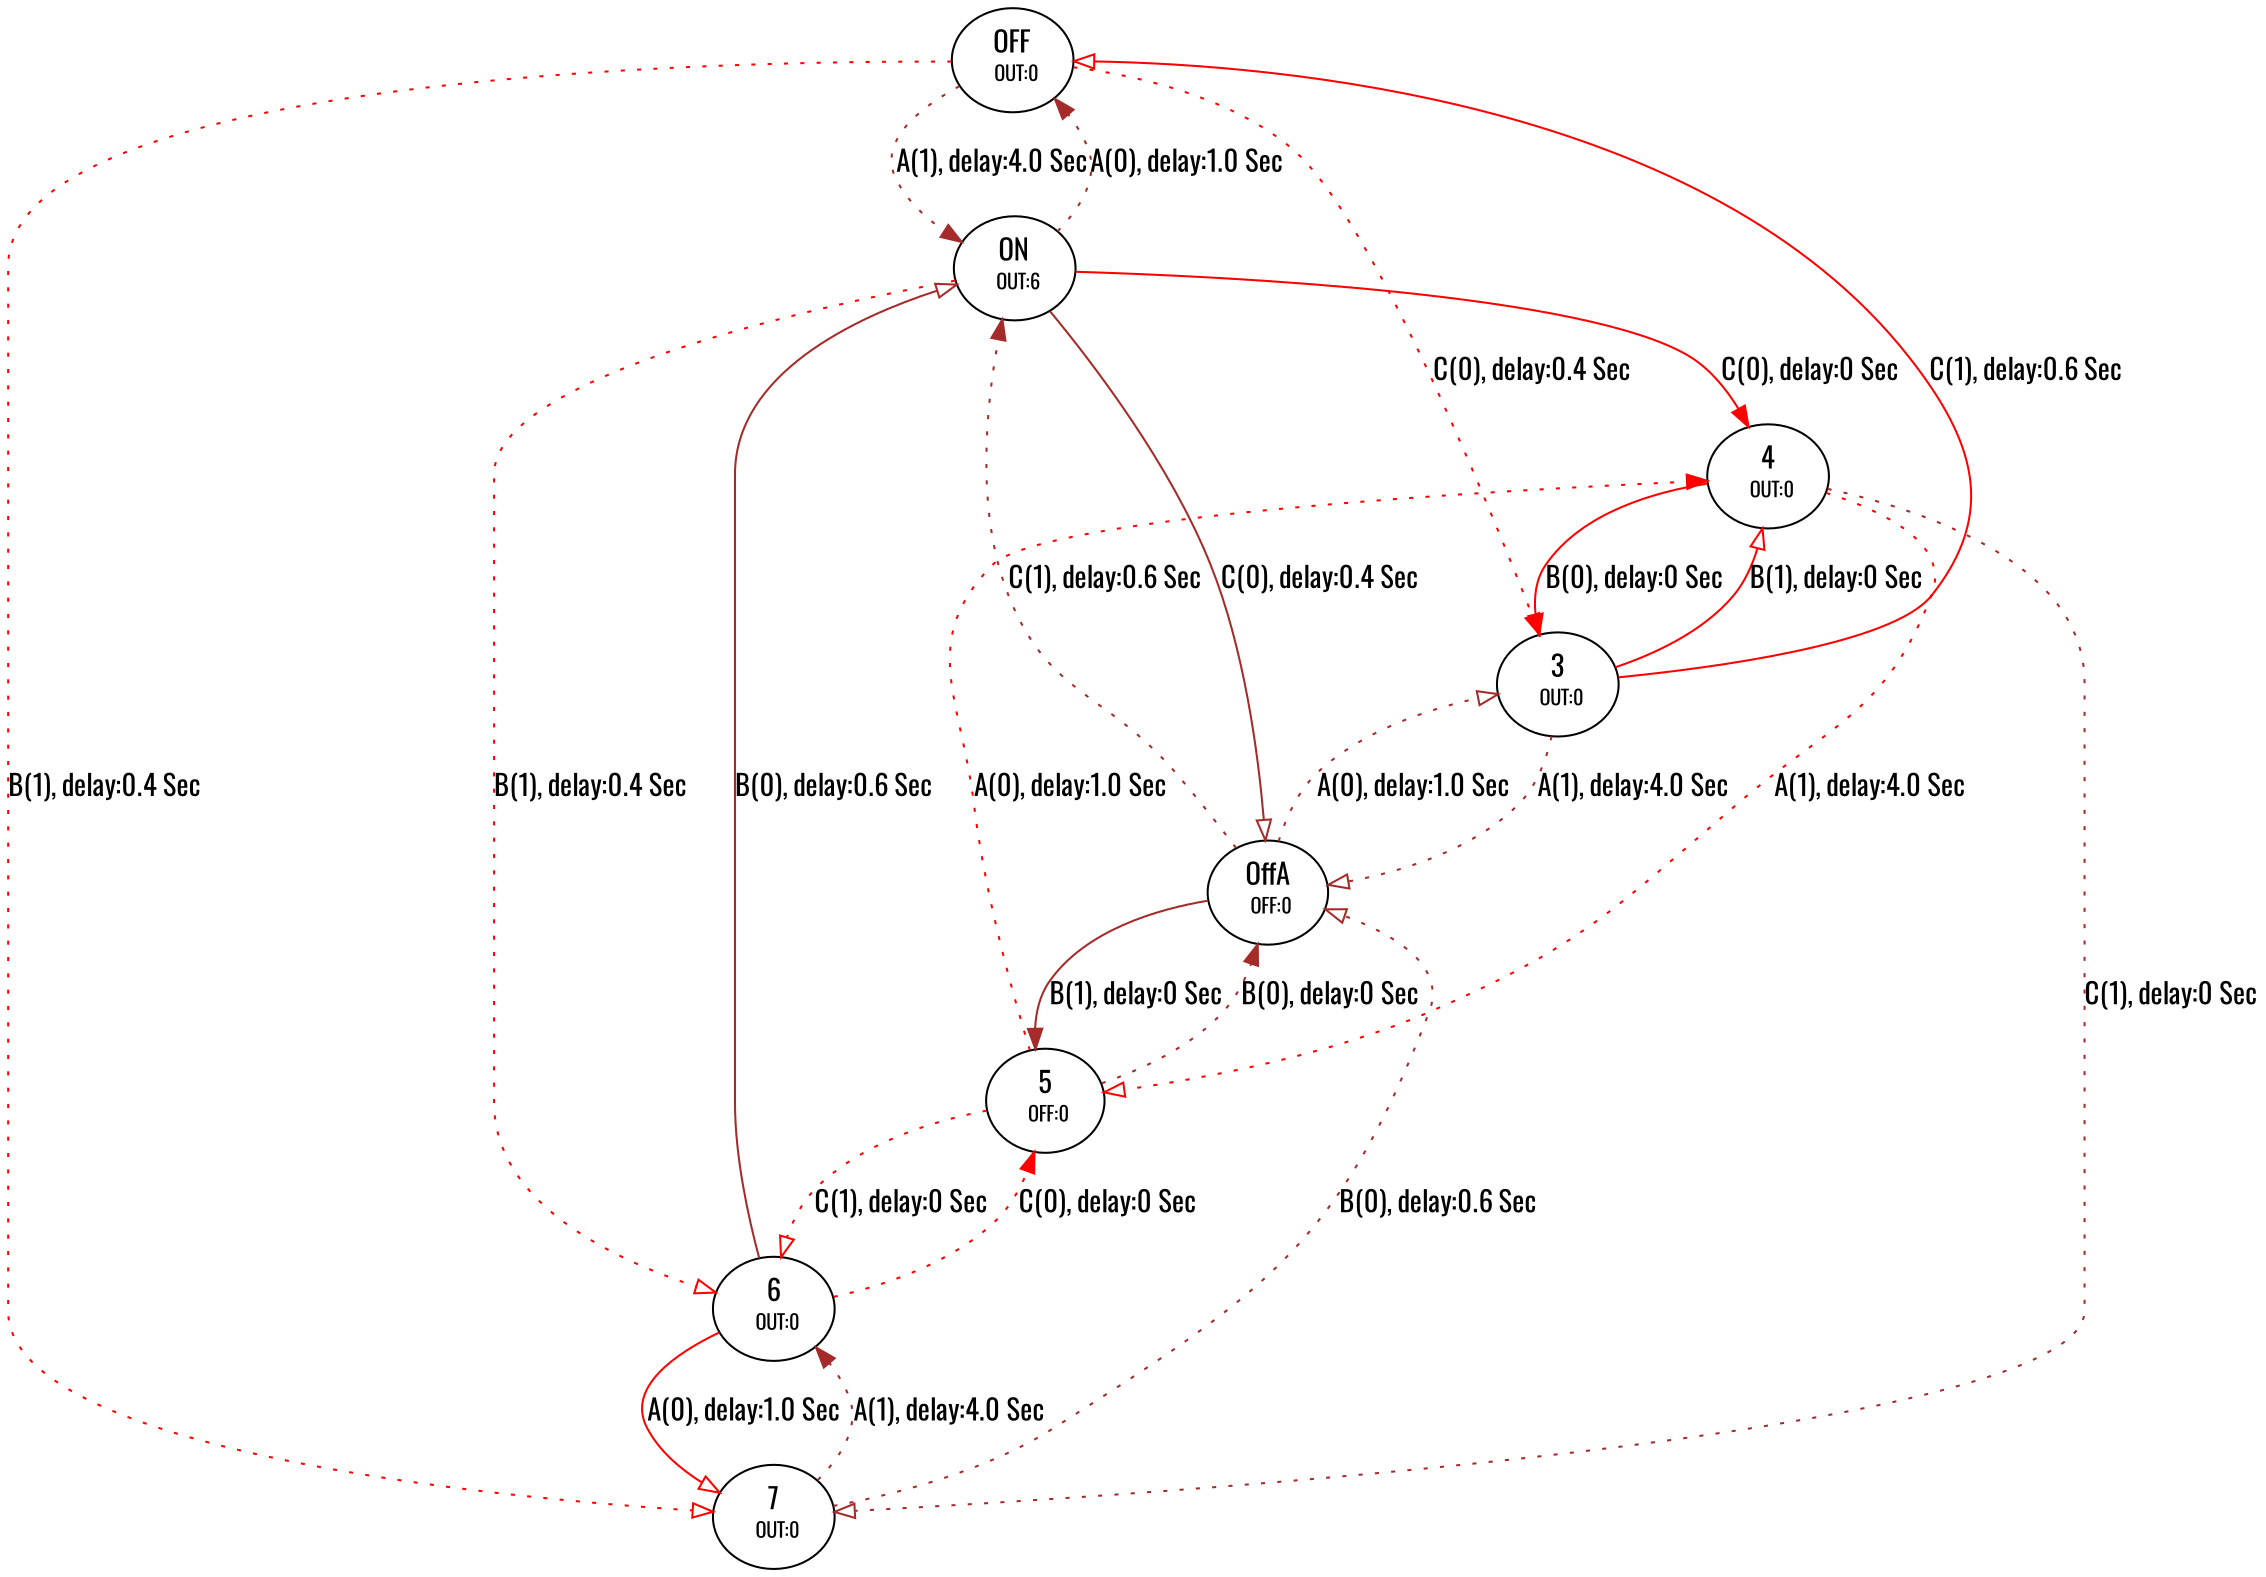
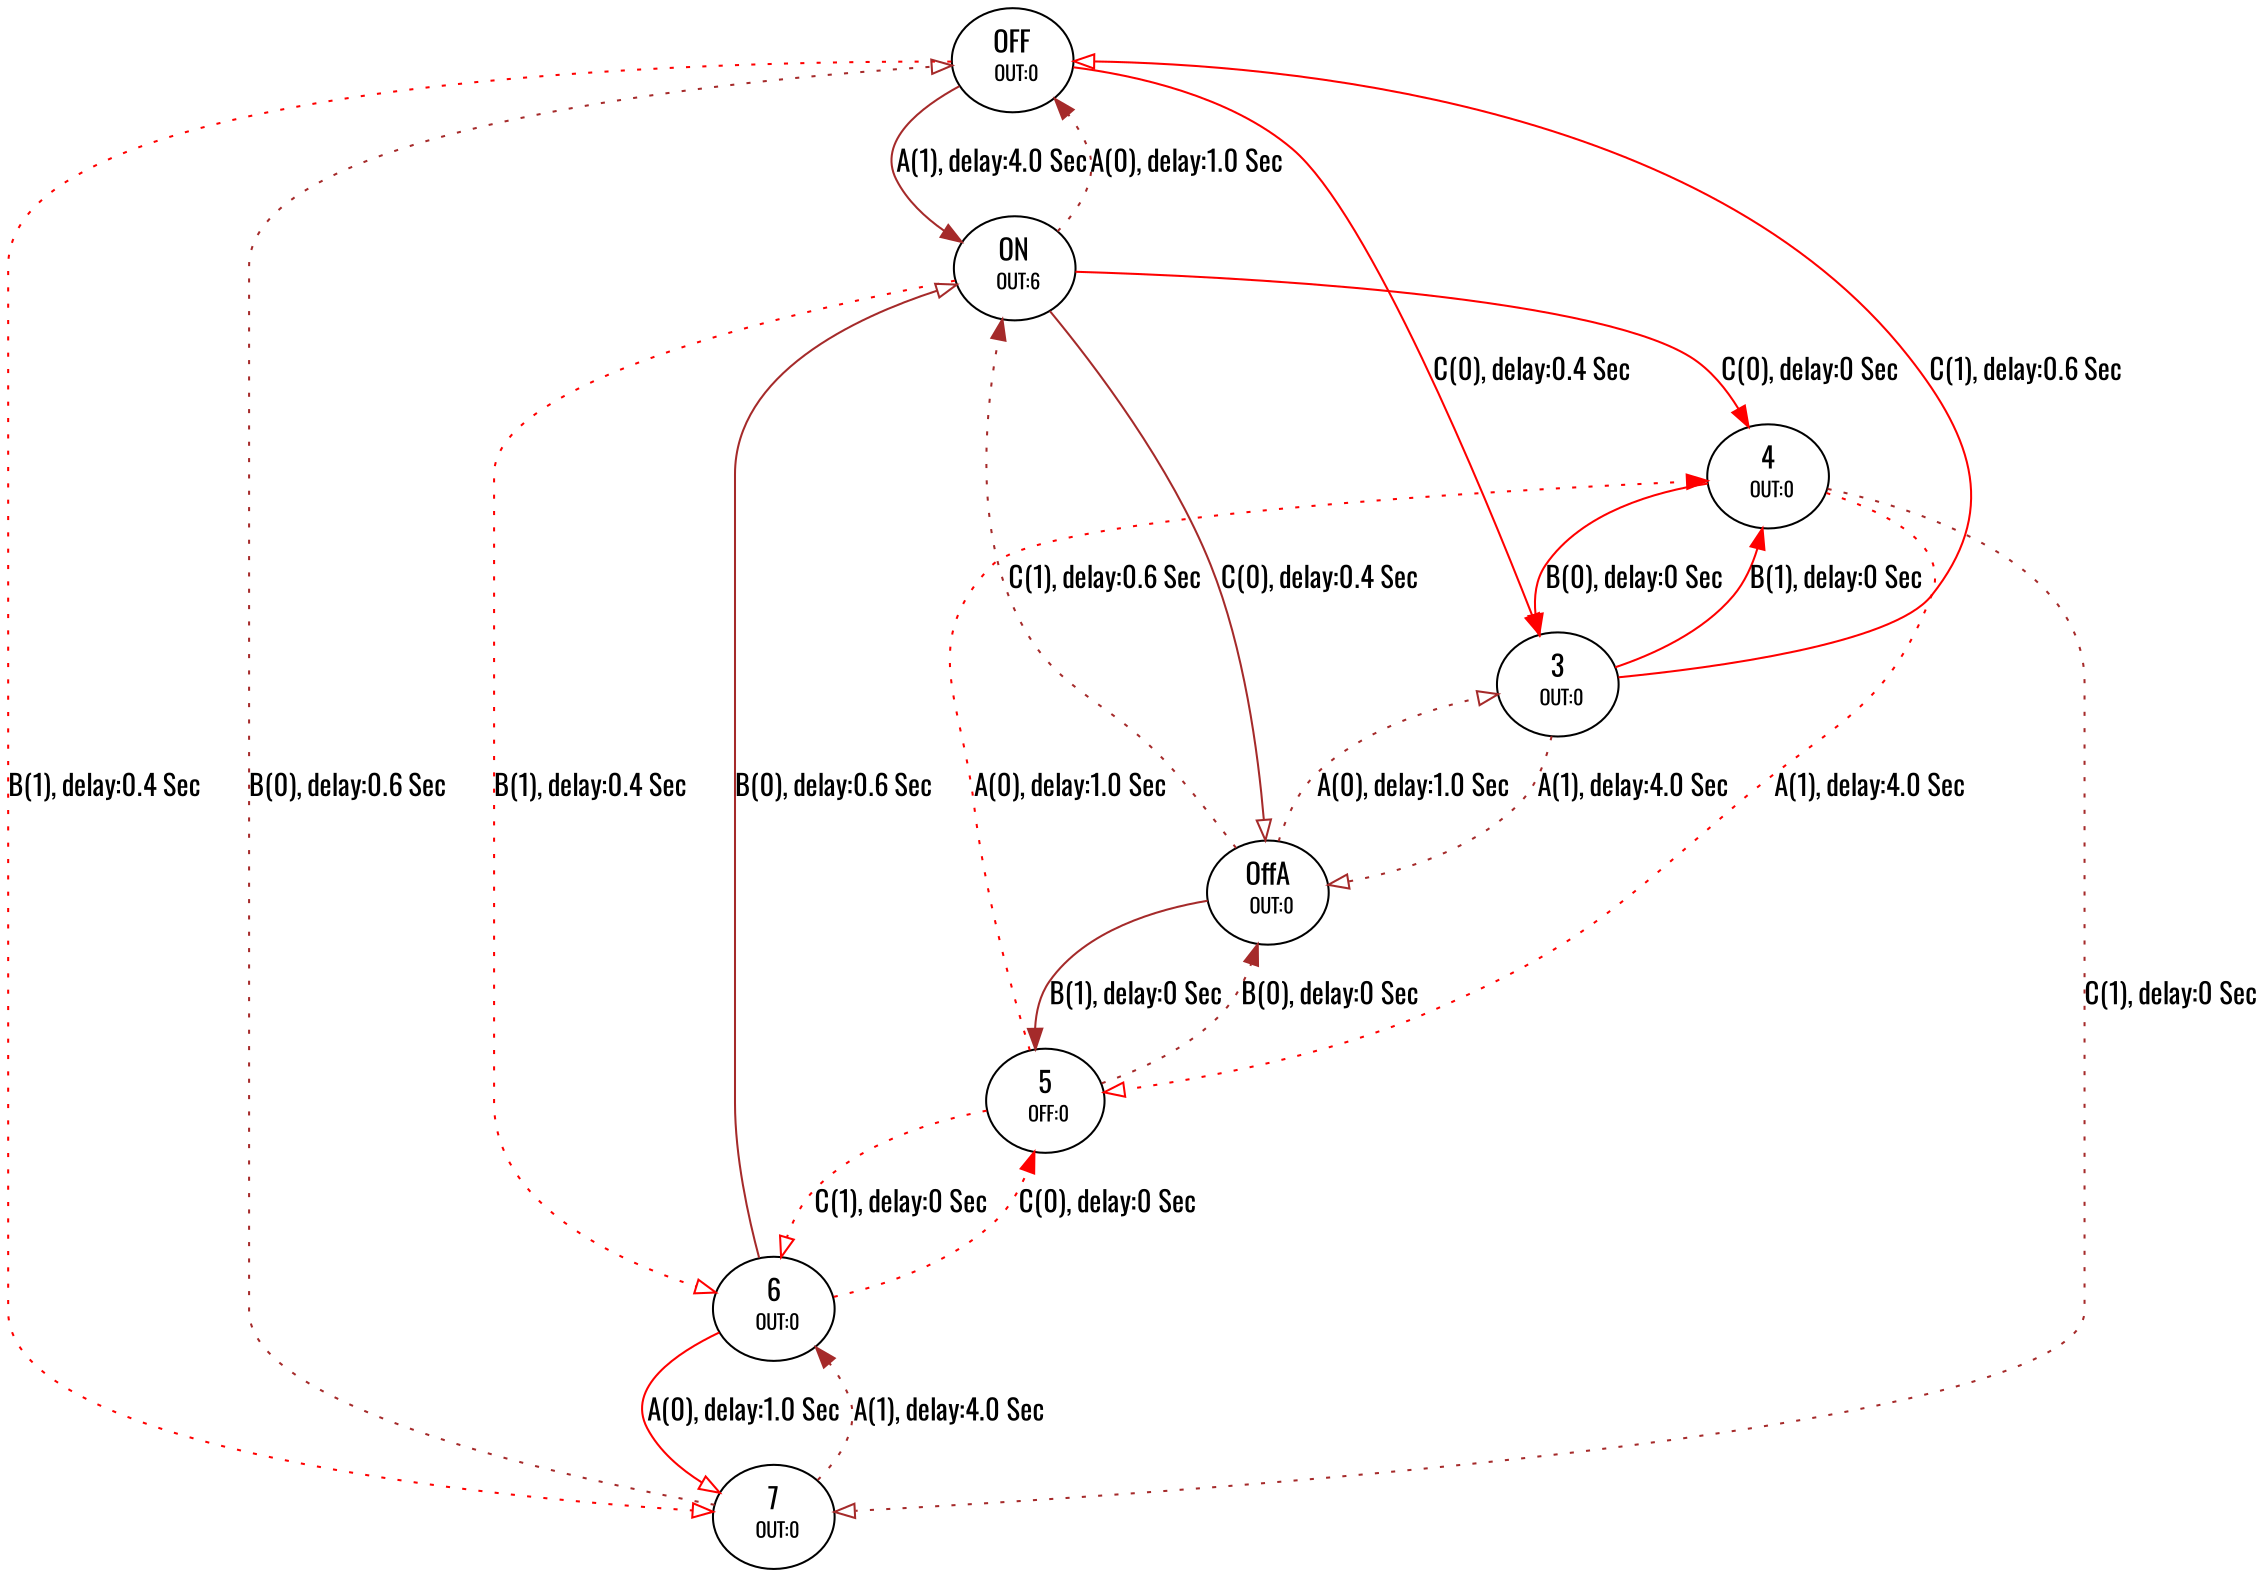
(892, 153) -> (892, 153)
(1375, 267) -> (1375, 267)
(1701, 625) -> (1701, 625)
(1272, 907) -> (1272, 907)
(1251, 1290) -> (249, 680)
